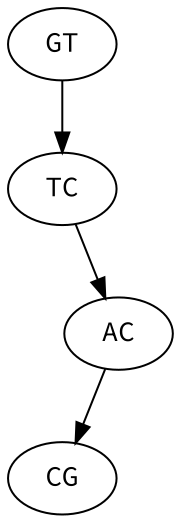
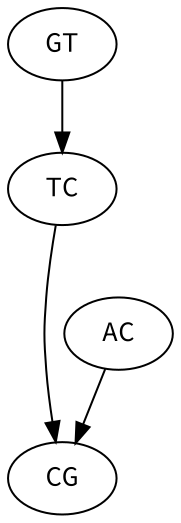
(87, 252) -> (45, 324)
